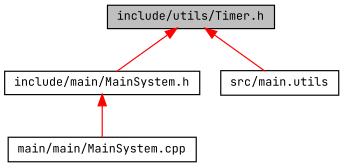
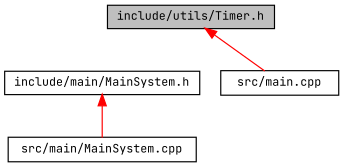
(142, 53) -> none
(280, 83) -> (280, 83)
(102, 150) -> (102, 150)
